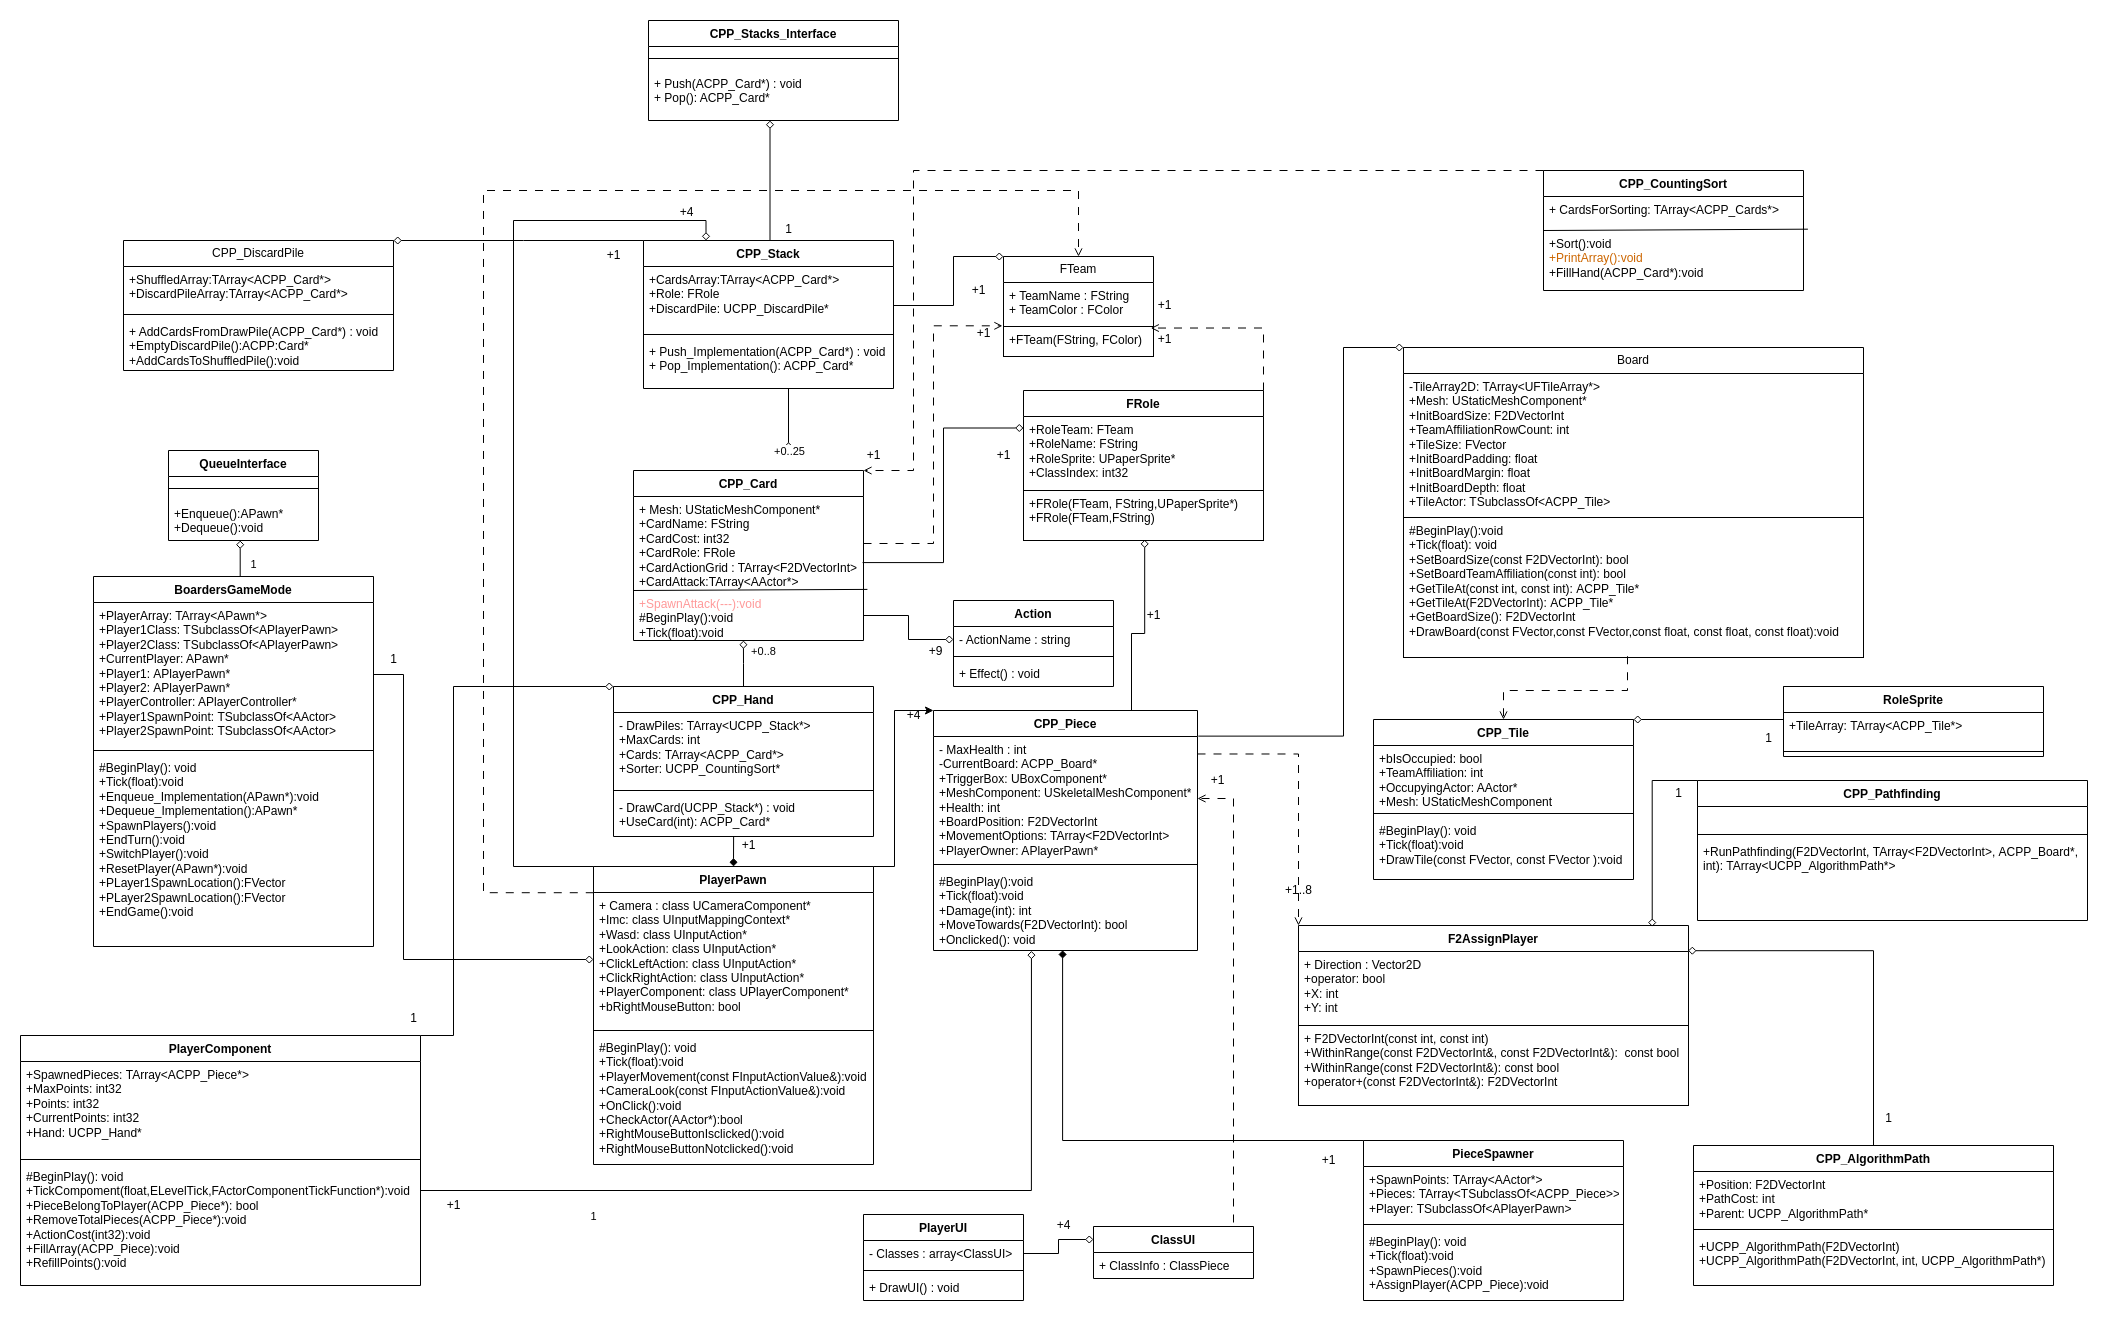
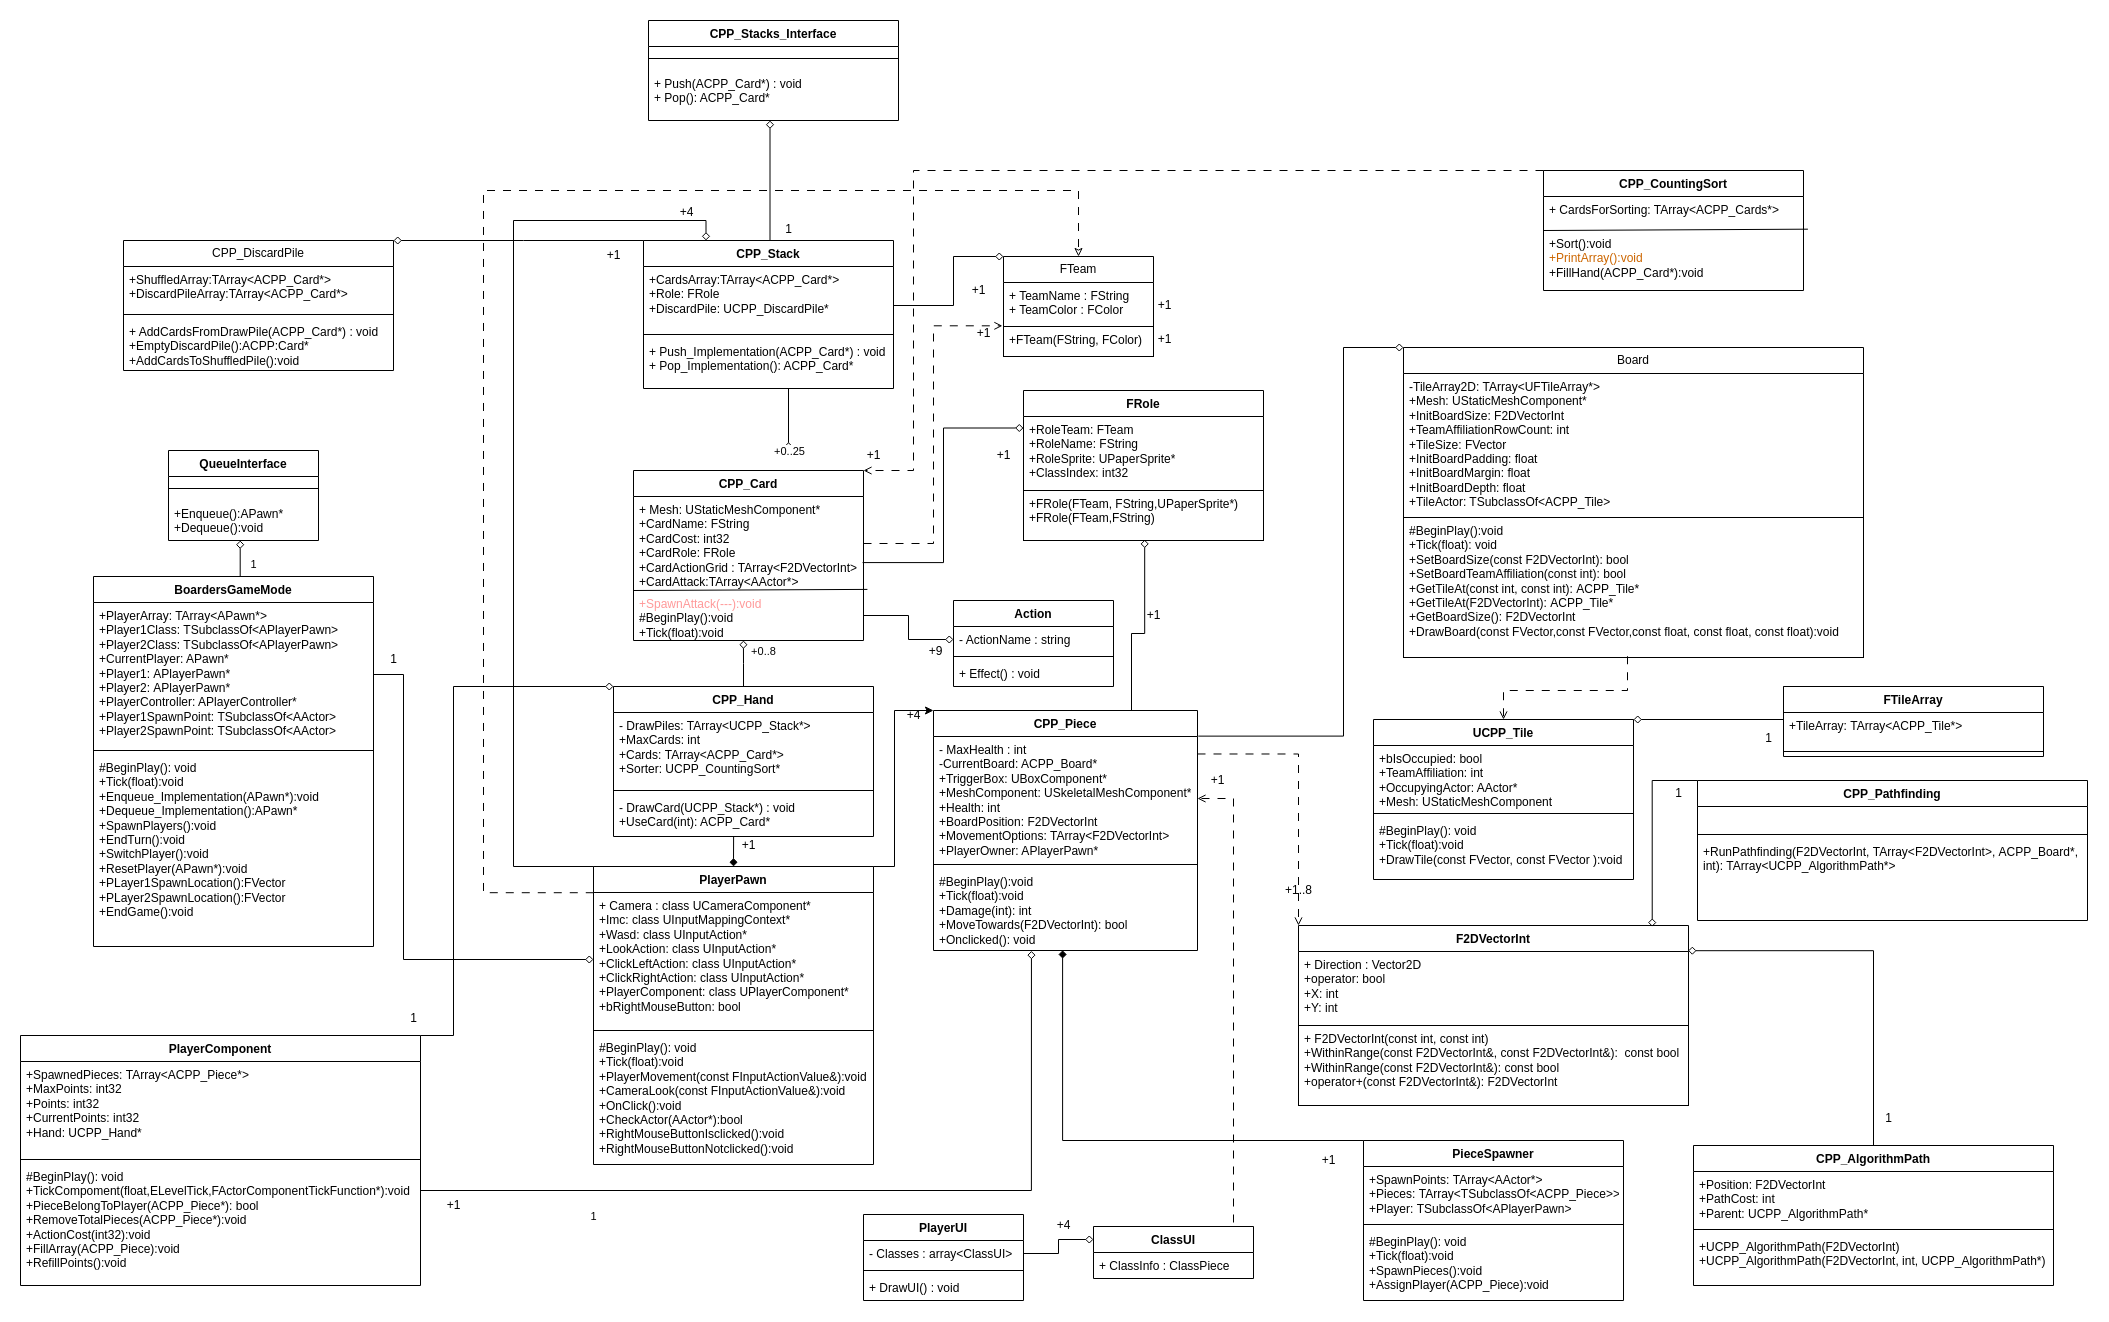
(1079, 249) -> (1079, 248)
(1239, 328) -> none
(1914, 701) -> (1914, 701)
(1504, 734) -> (1504, 734)
(1494, 940) -> (1494, 940)
